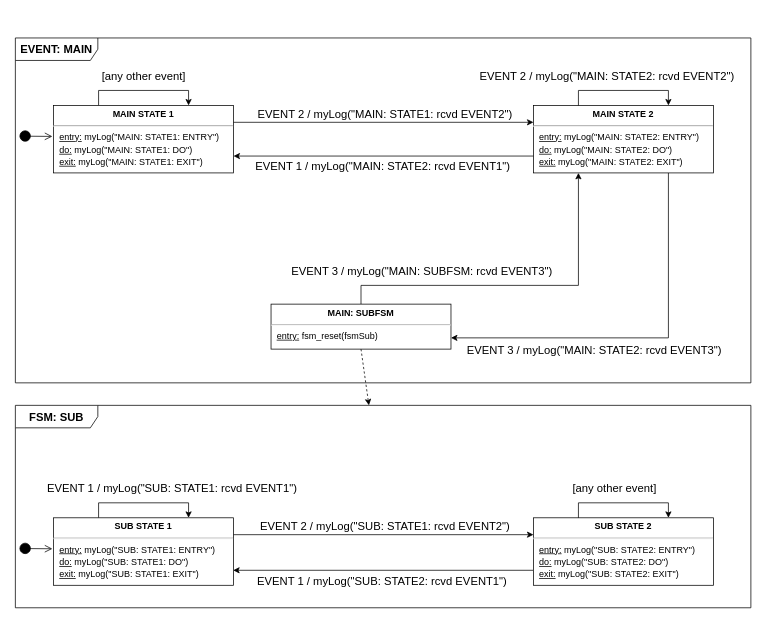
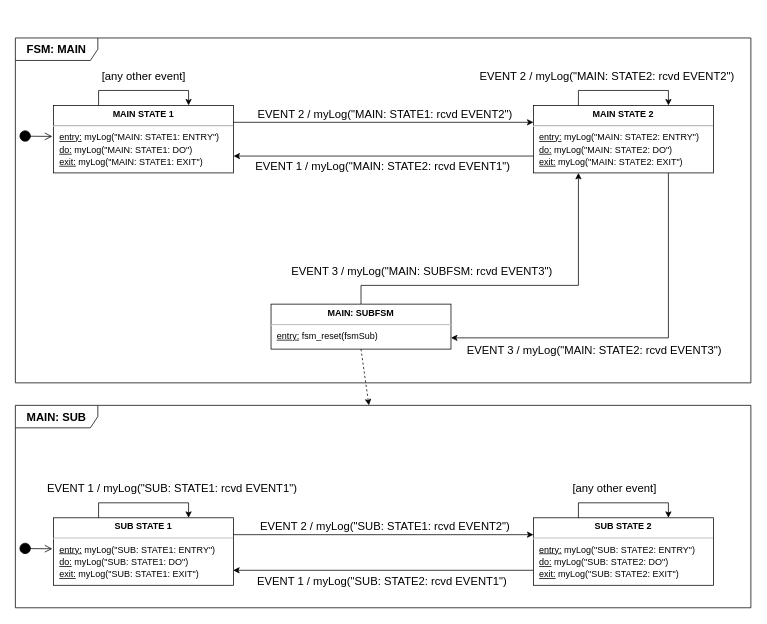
(57, 49) -> (57, 49)
(57, 417) -> (57, 417)
